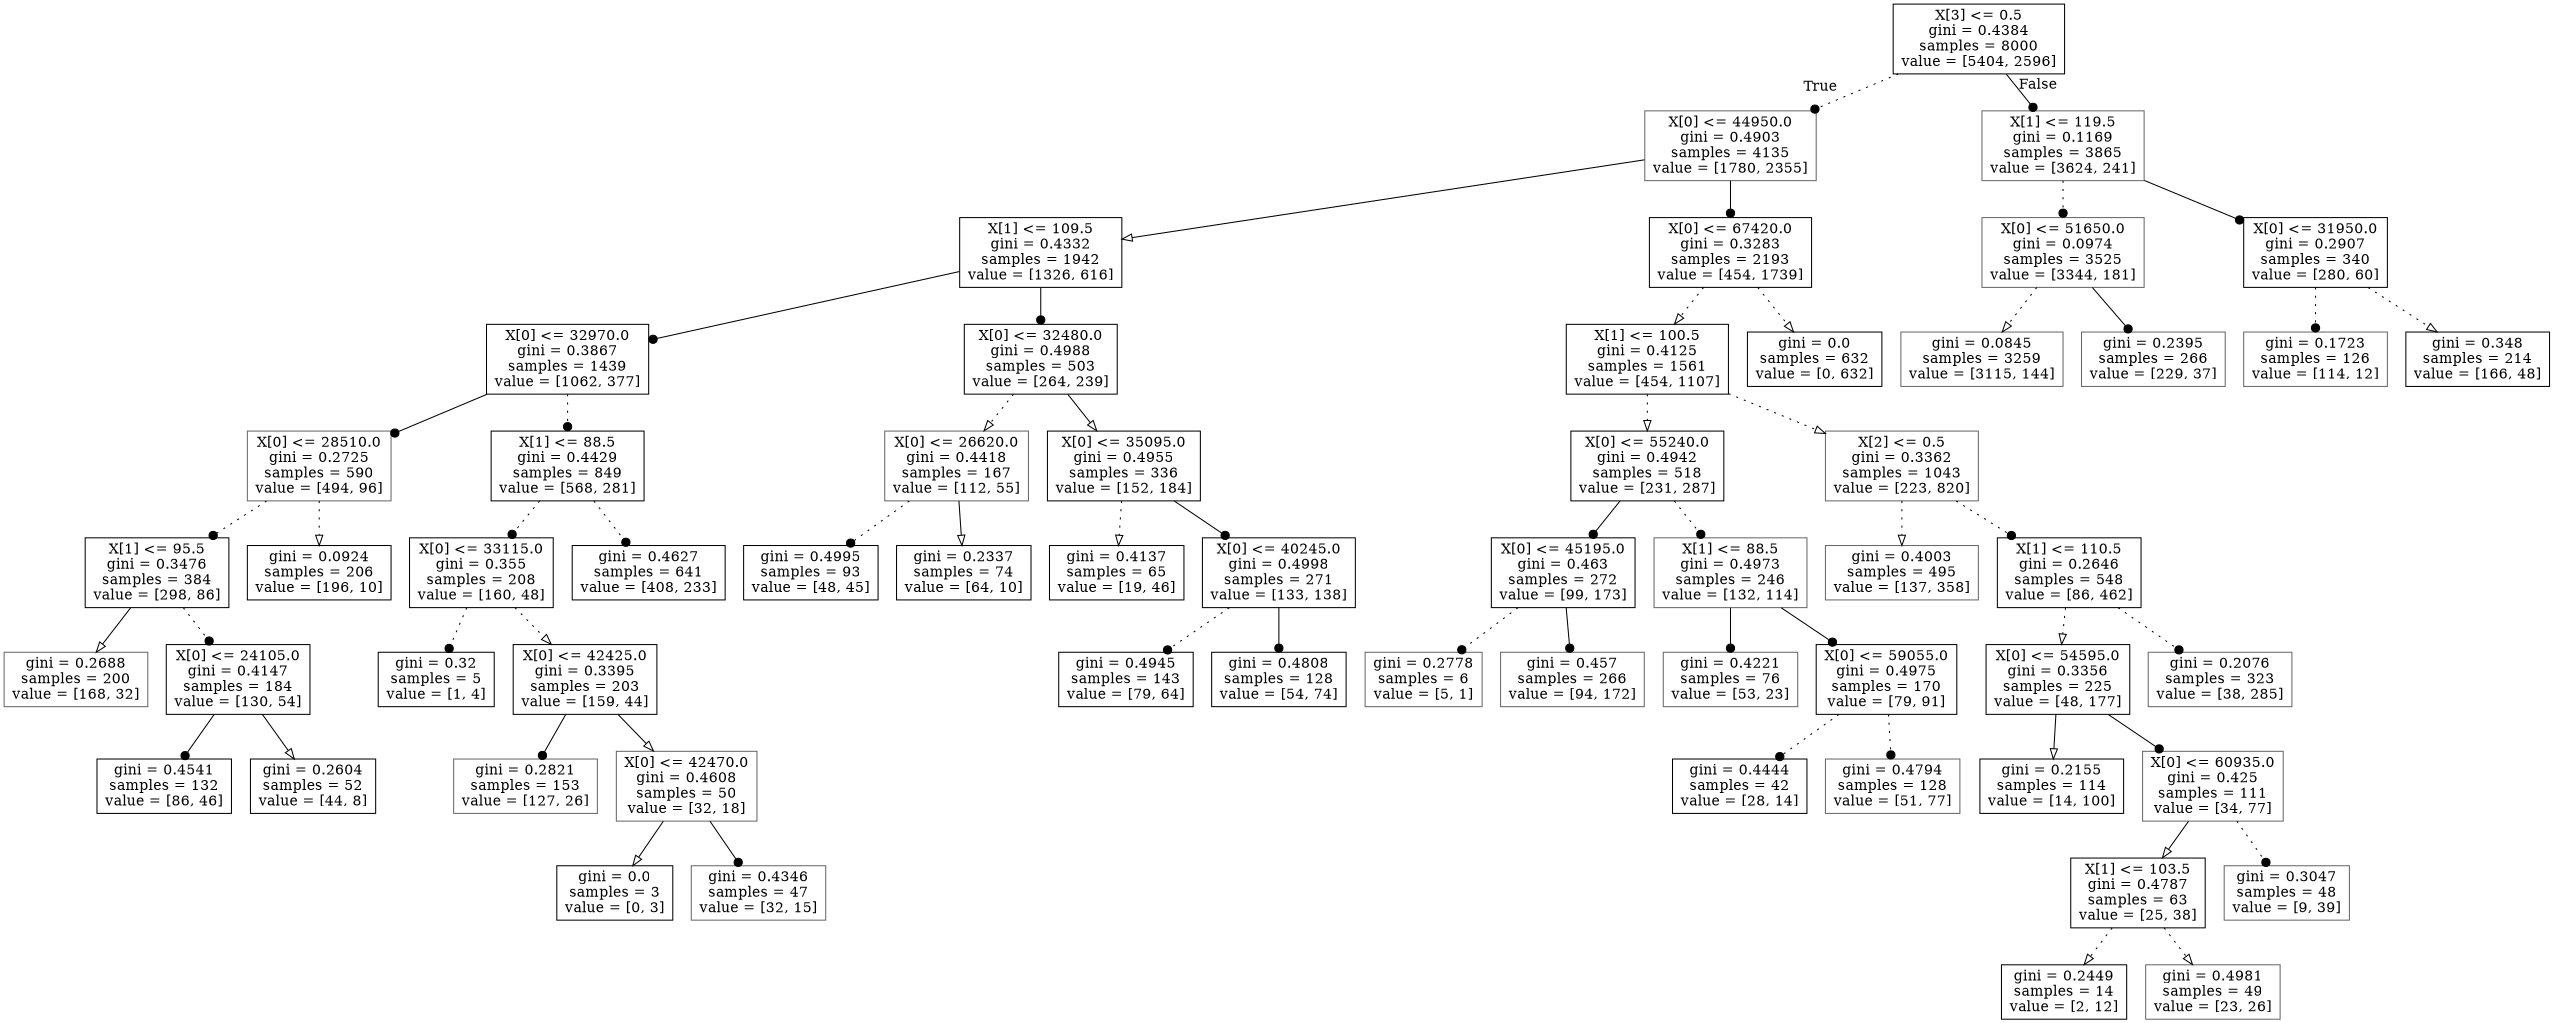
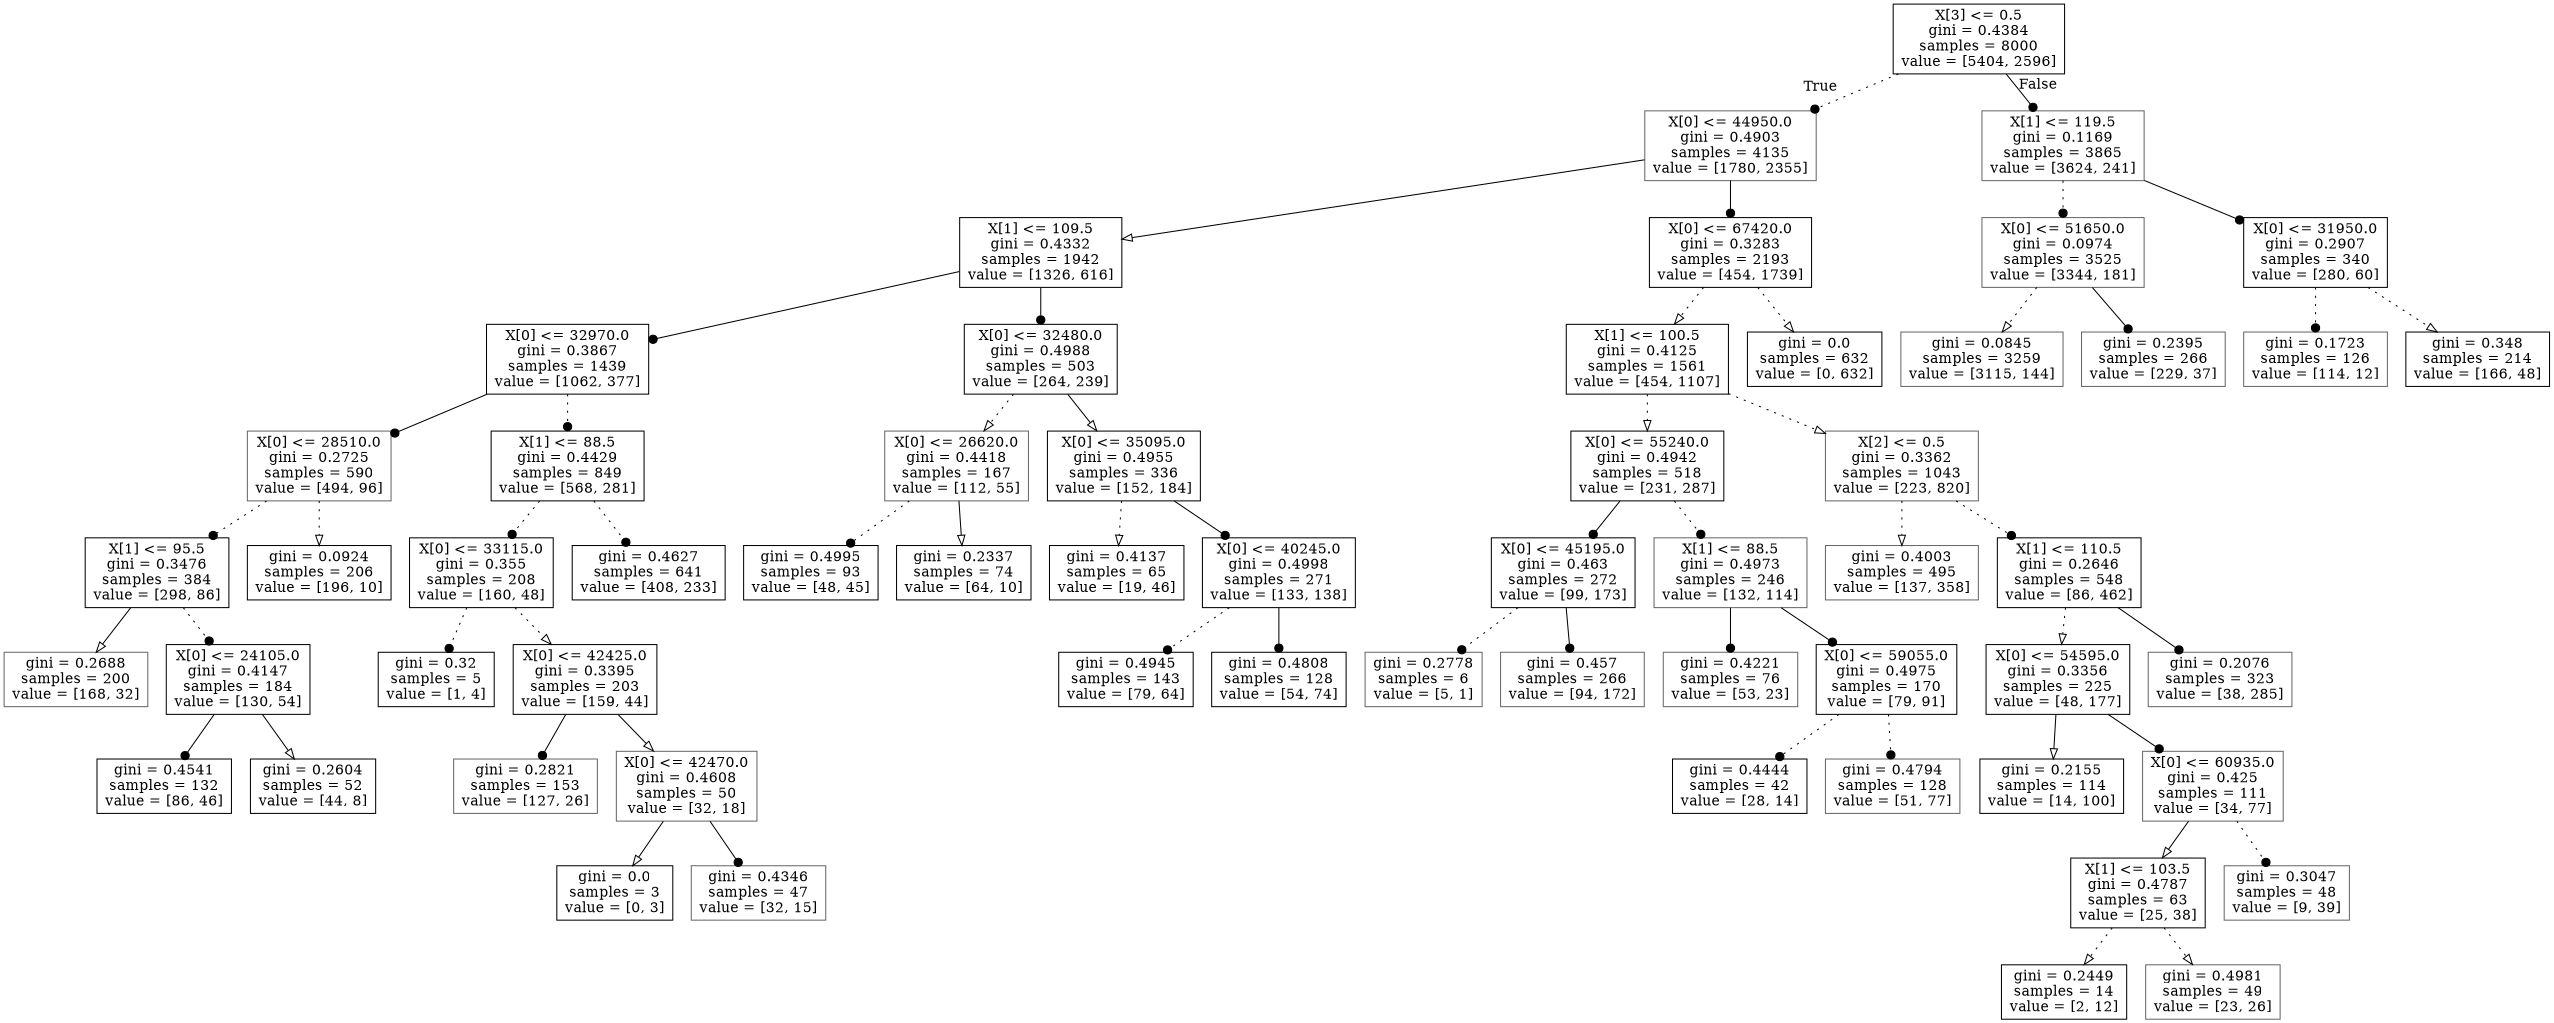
(2147, 628) -> (2147, 628)
